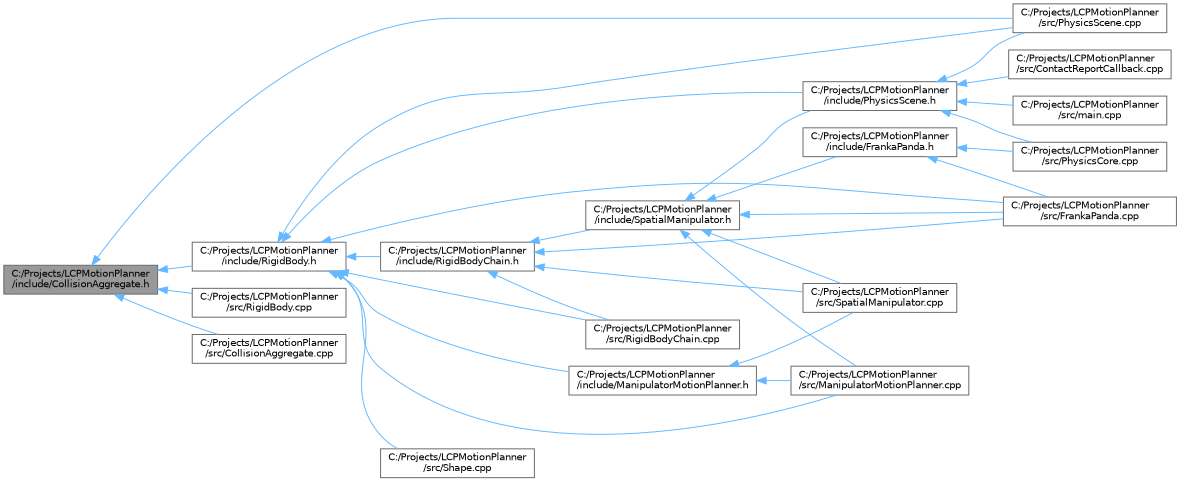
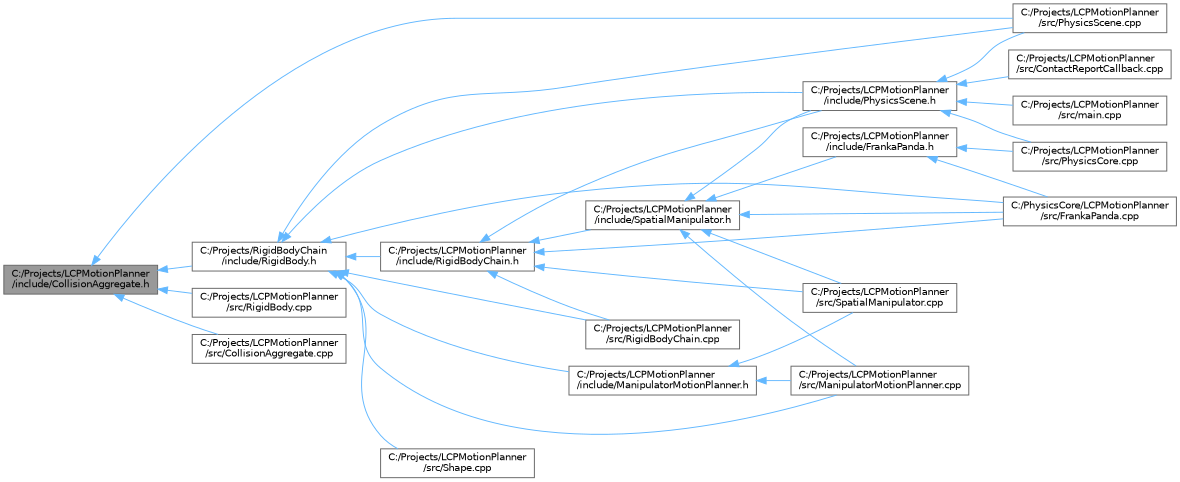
none -> (649, 160)
(1090, 211) -> (1090, 211)
(269, 257) -> (269, 257)
